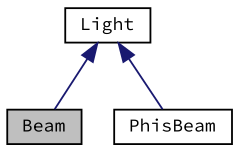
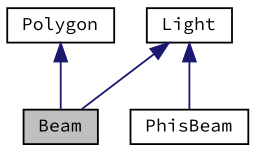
none -> (61, 25)
